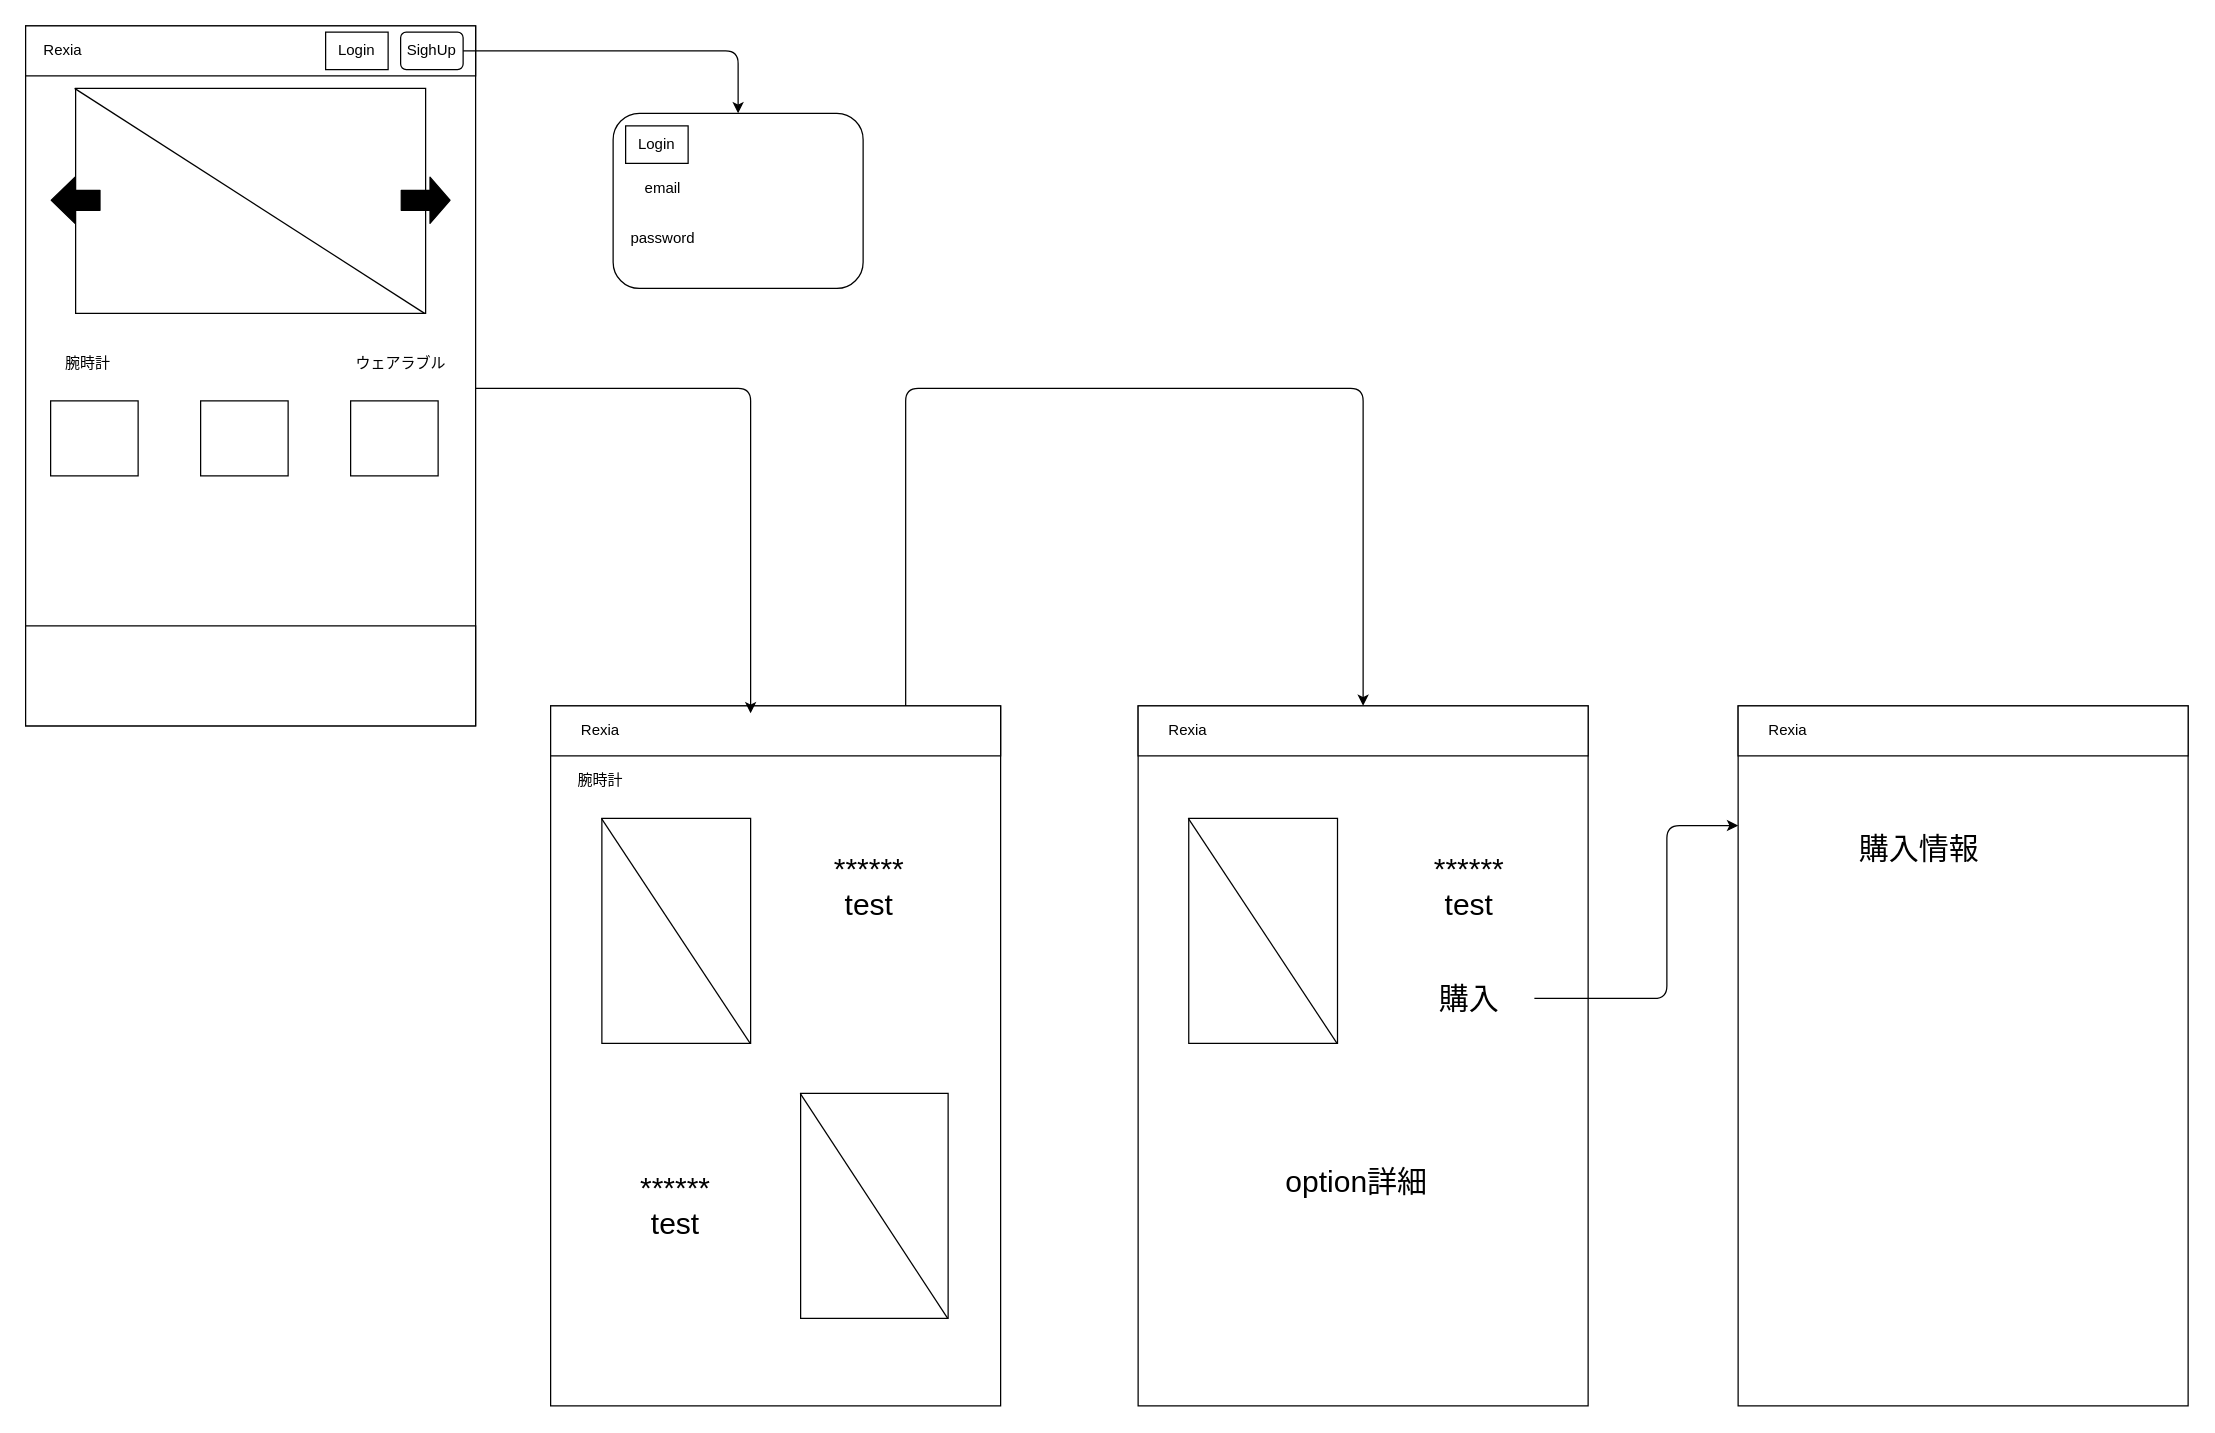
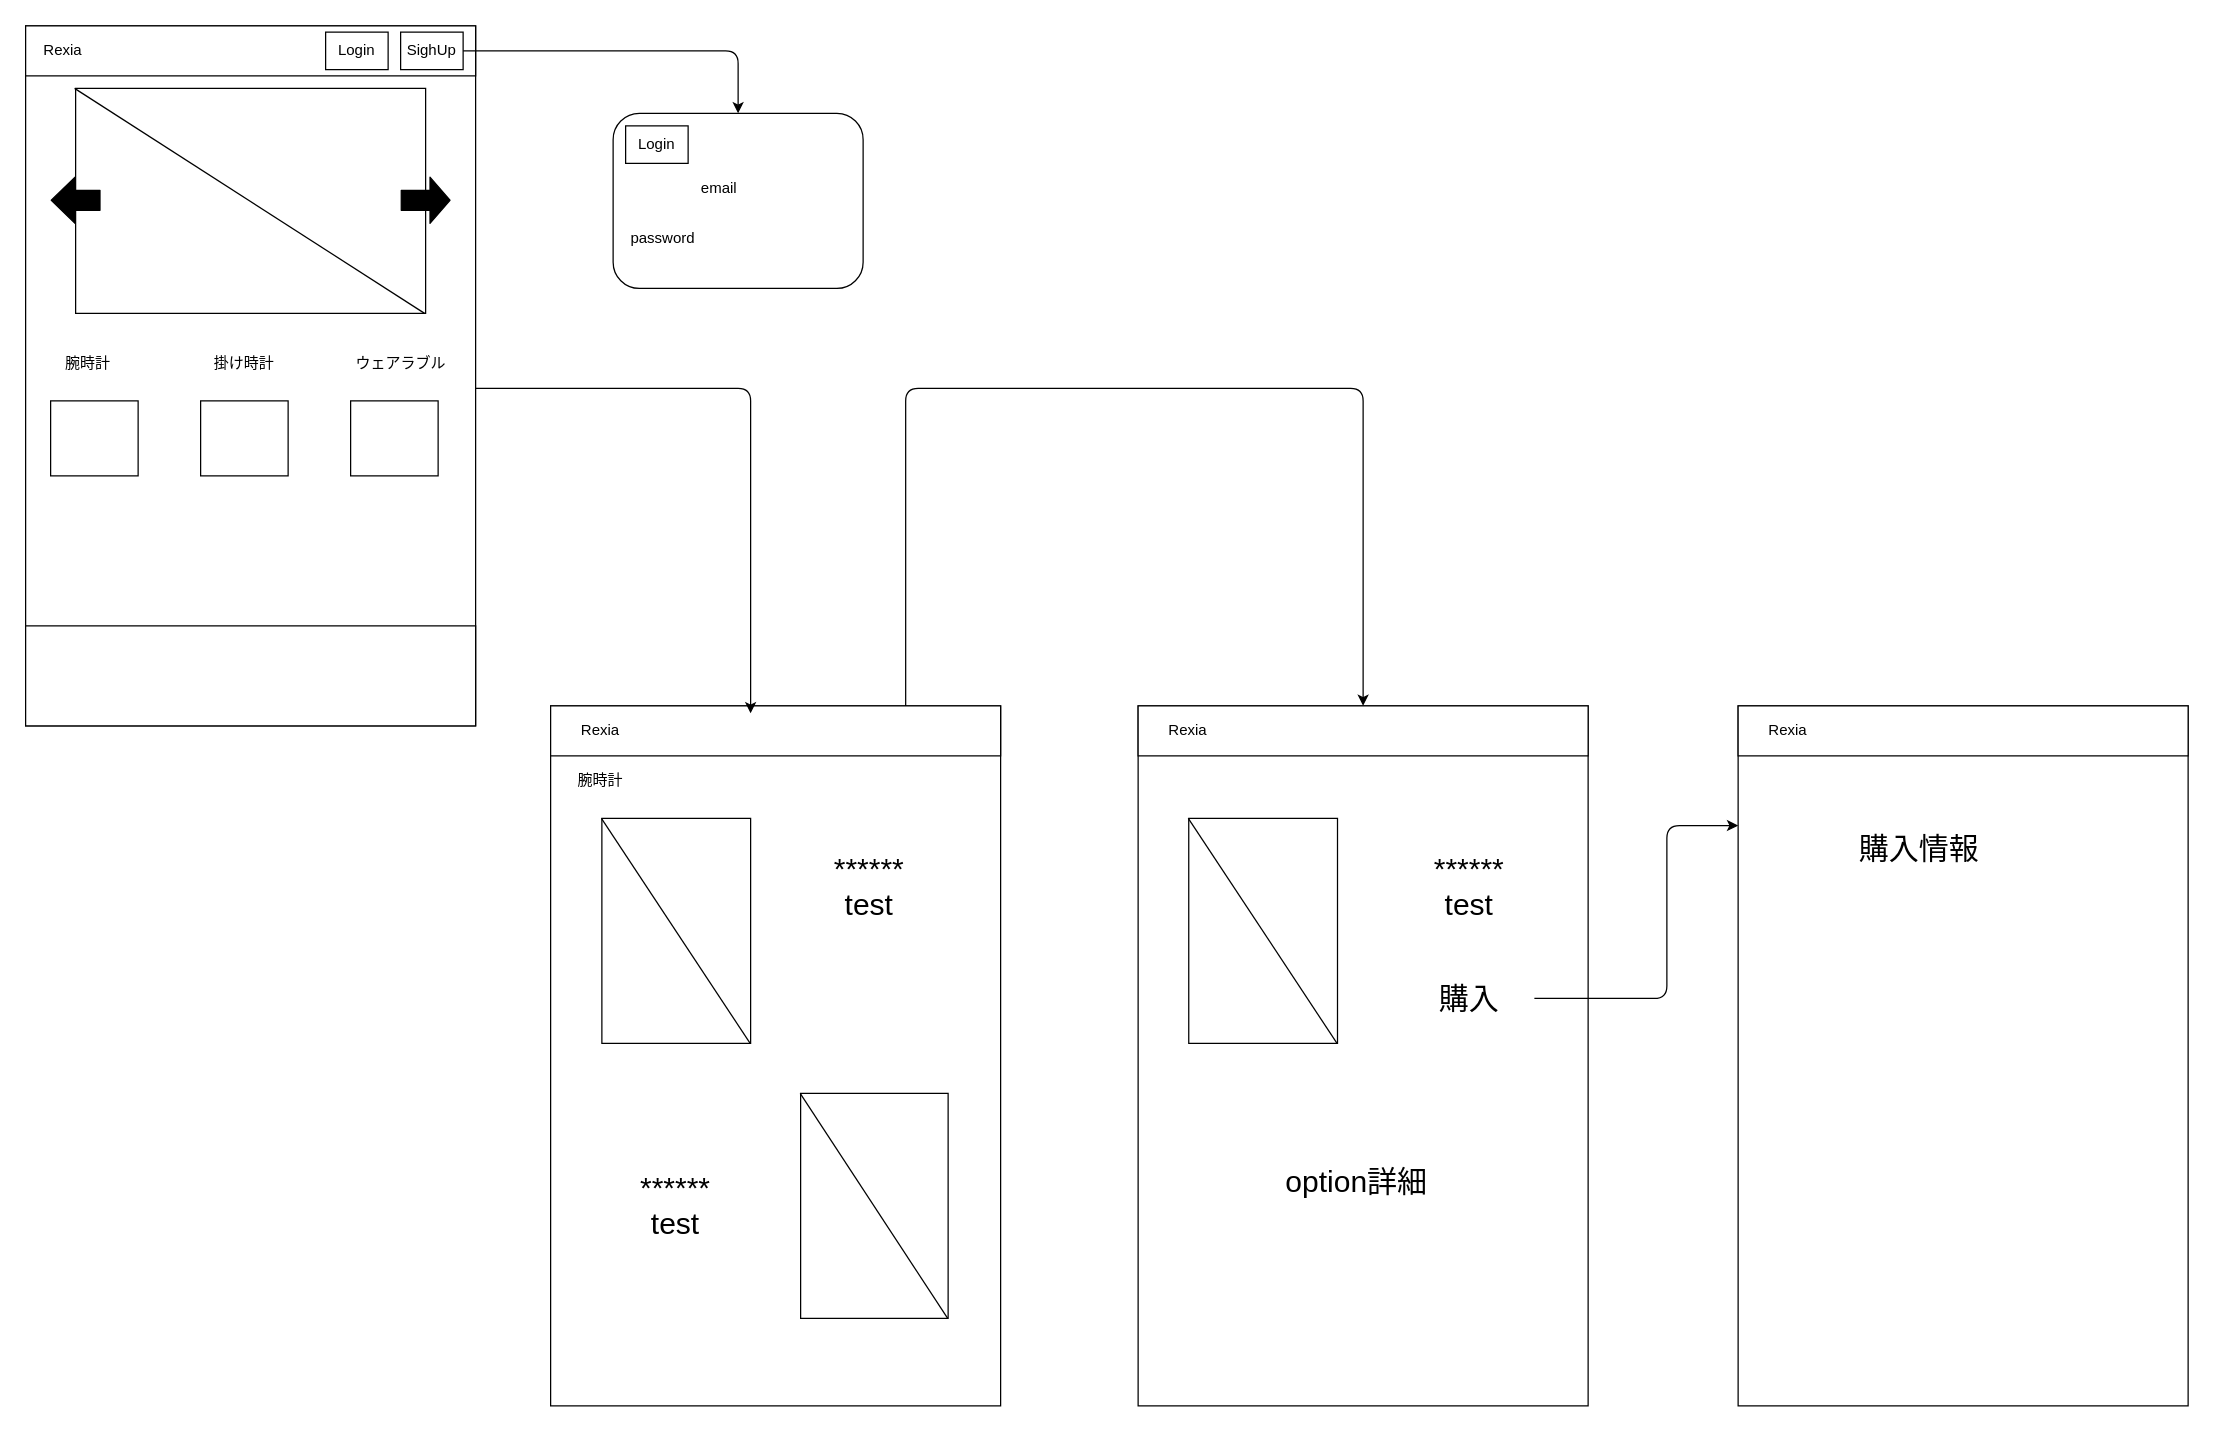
(432, 51) -> (432, 51)
(663, 188) -> (719, 188)
none -> (244, 363)
